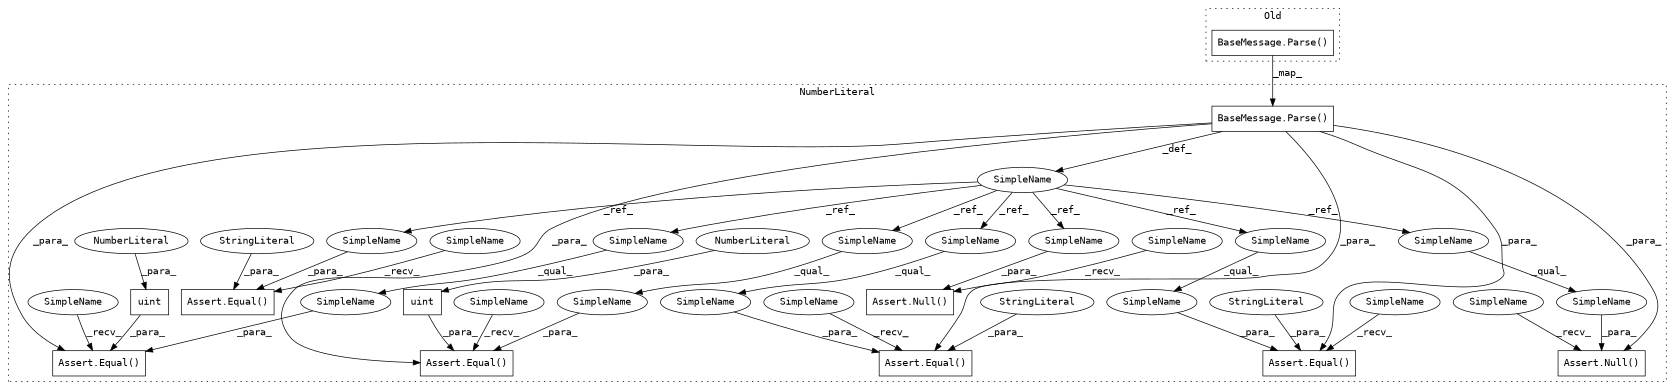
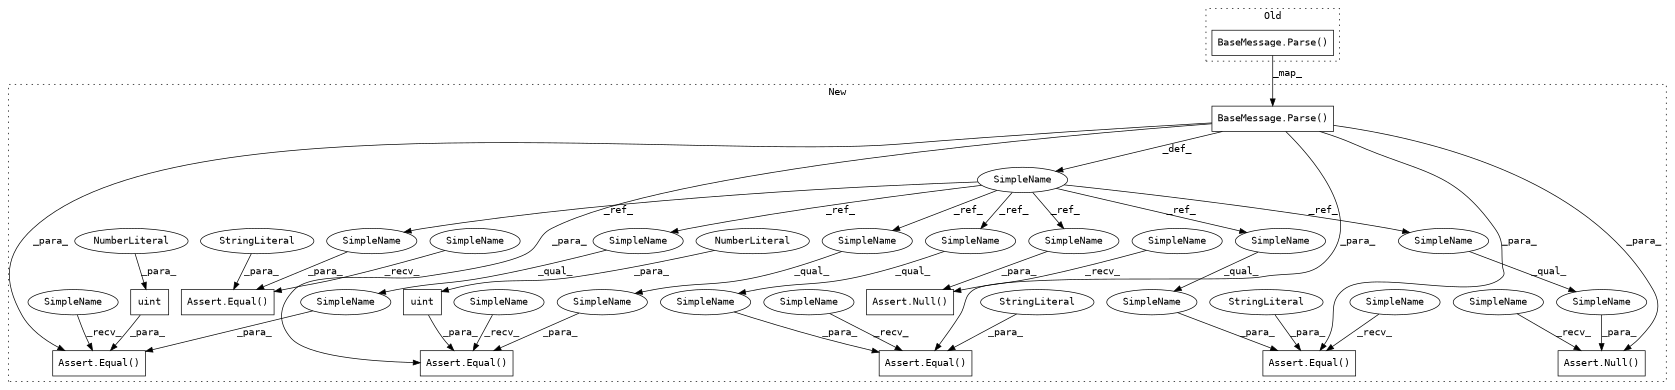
(837, 92) -> (837, 92)
